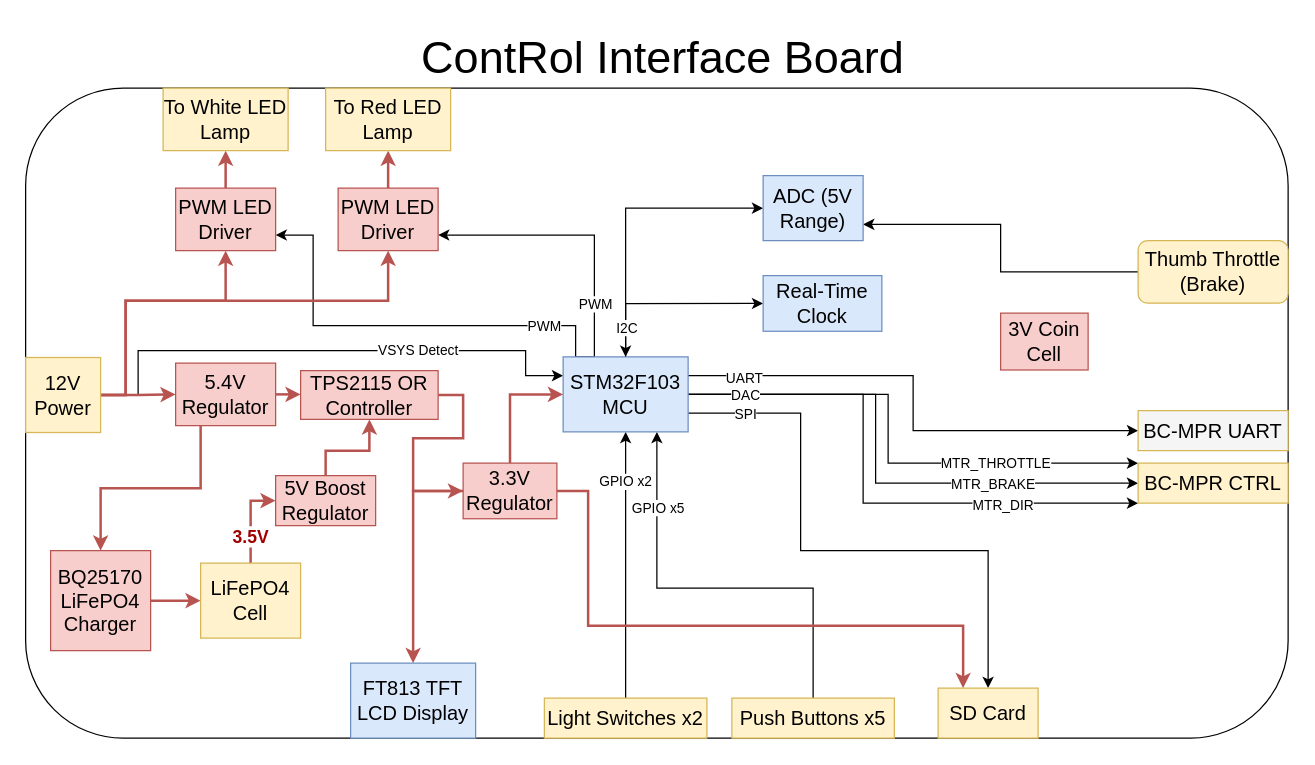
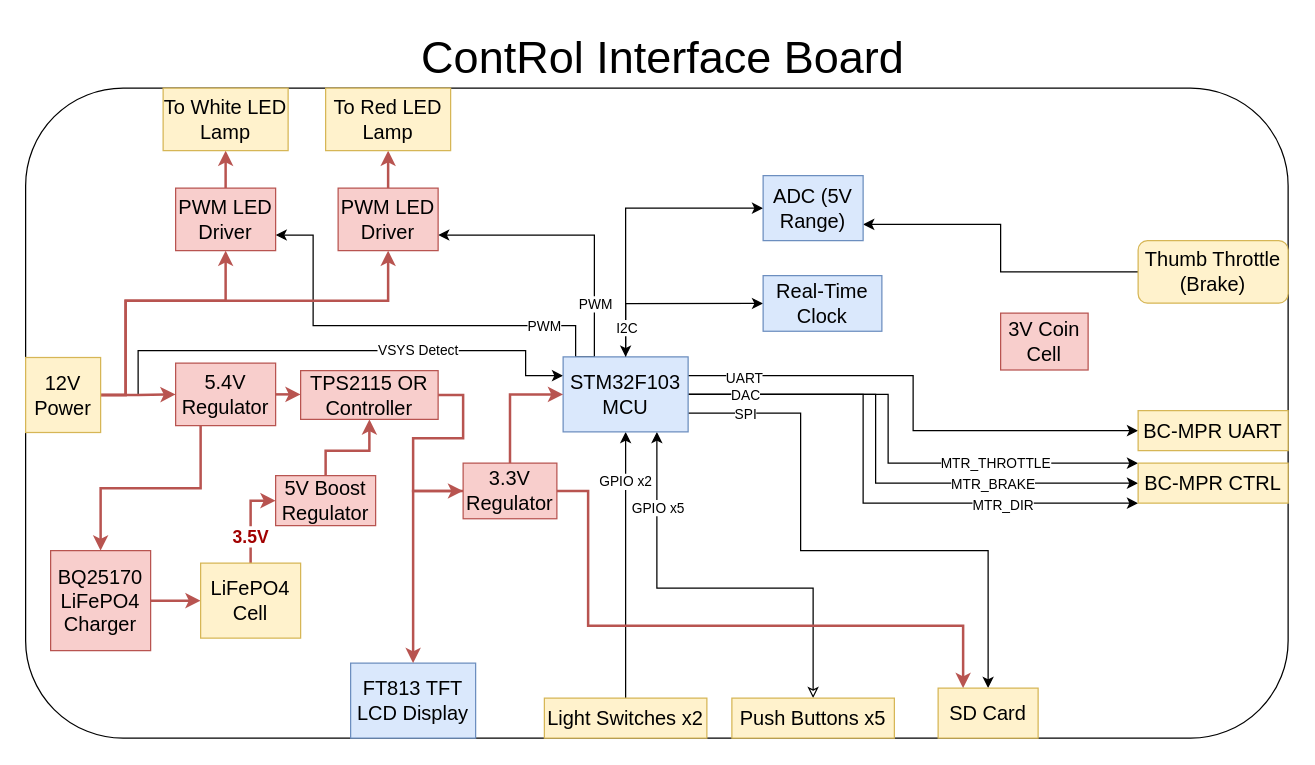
(1213, 431) -> (1213, 431)
(813, 691) -> (813, 688)
